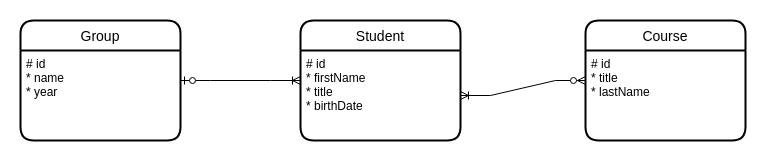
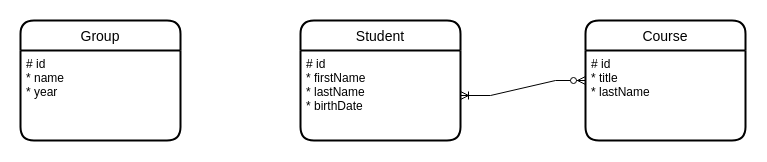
(316, 64) -> (316, 64)
(240, 81) -> none
